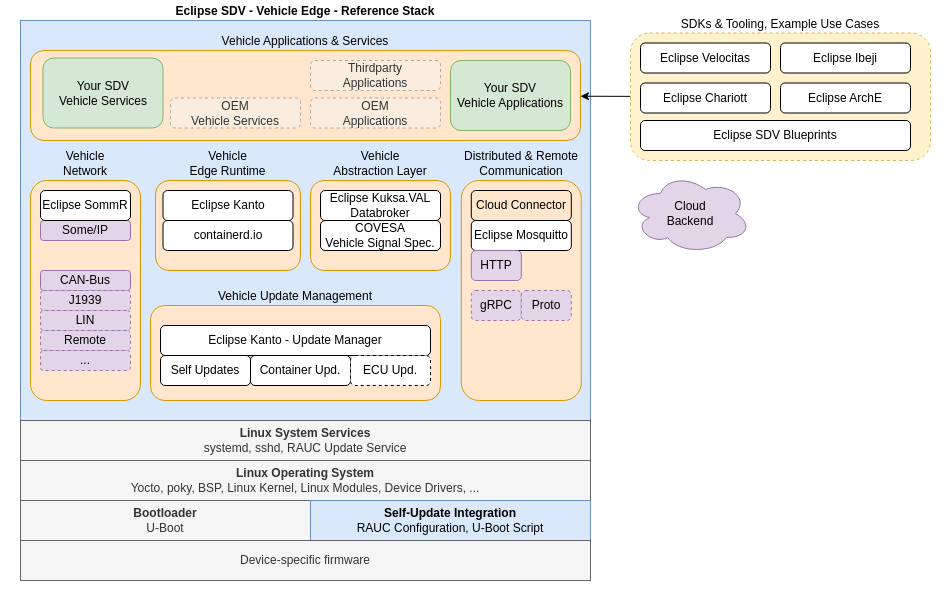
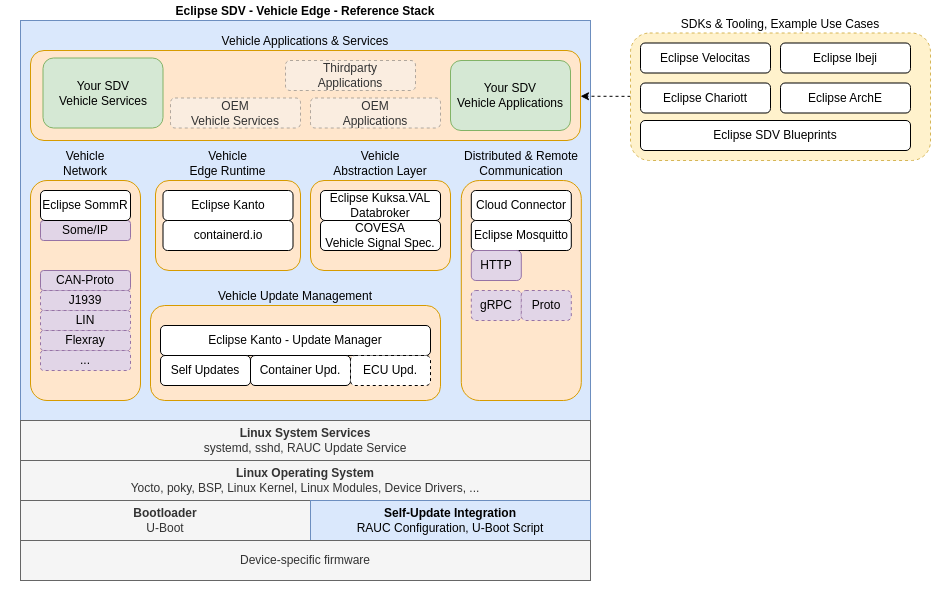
(376, 76) -> (351, 76)
(608, 96) -> (608, 96)
(521, 206) -> (521, 206)
(691, 214) -> none
(86, 281) -> (86, 281)
(86, 341) -> (86, 341)
